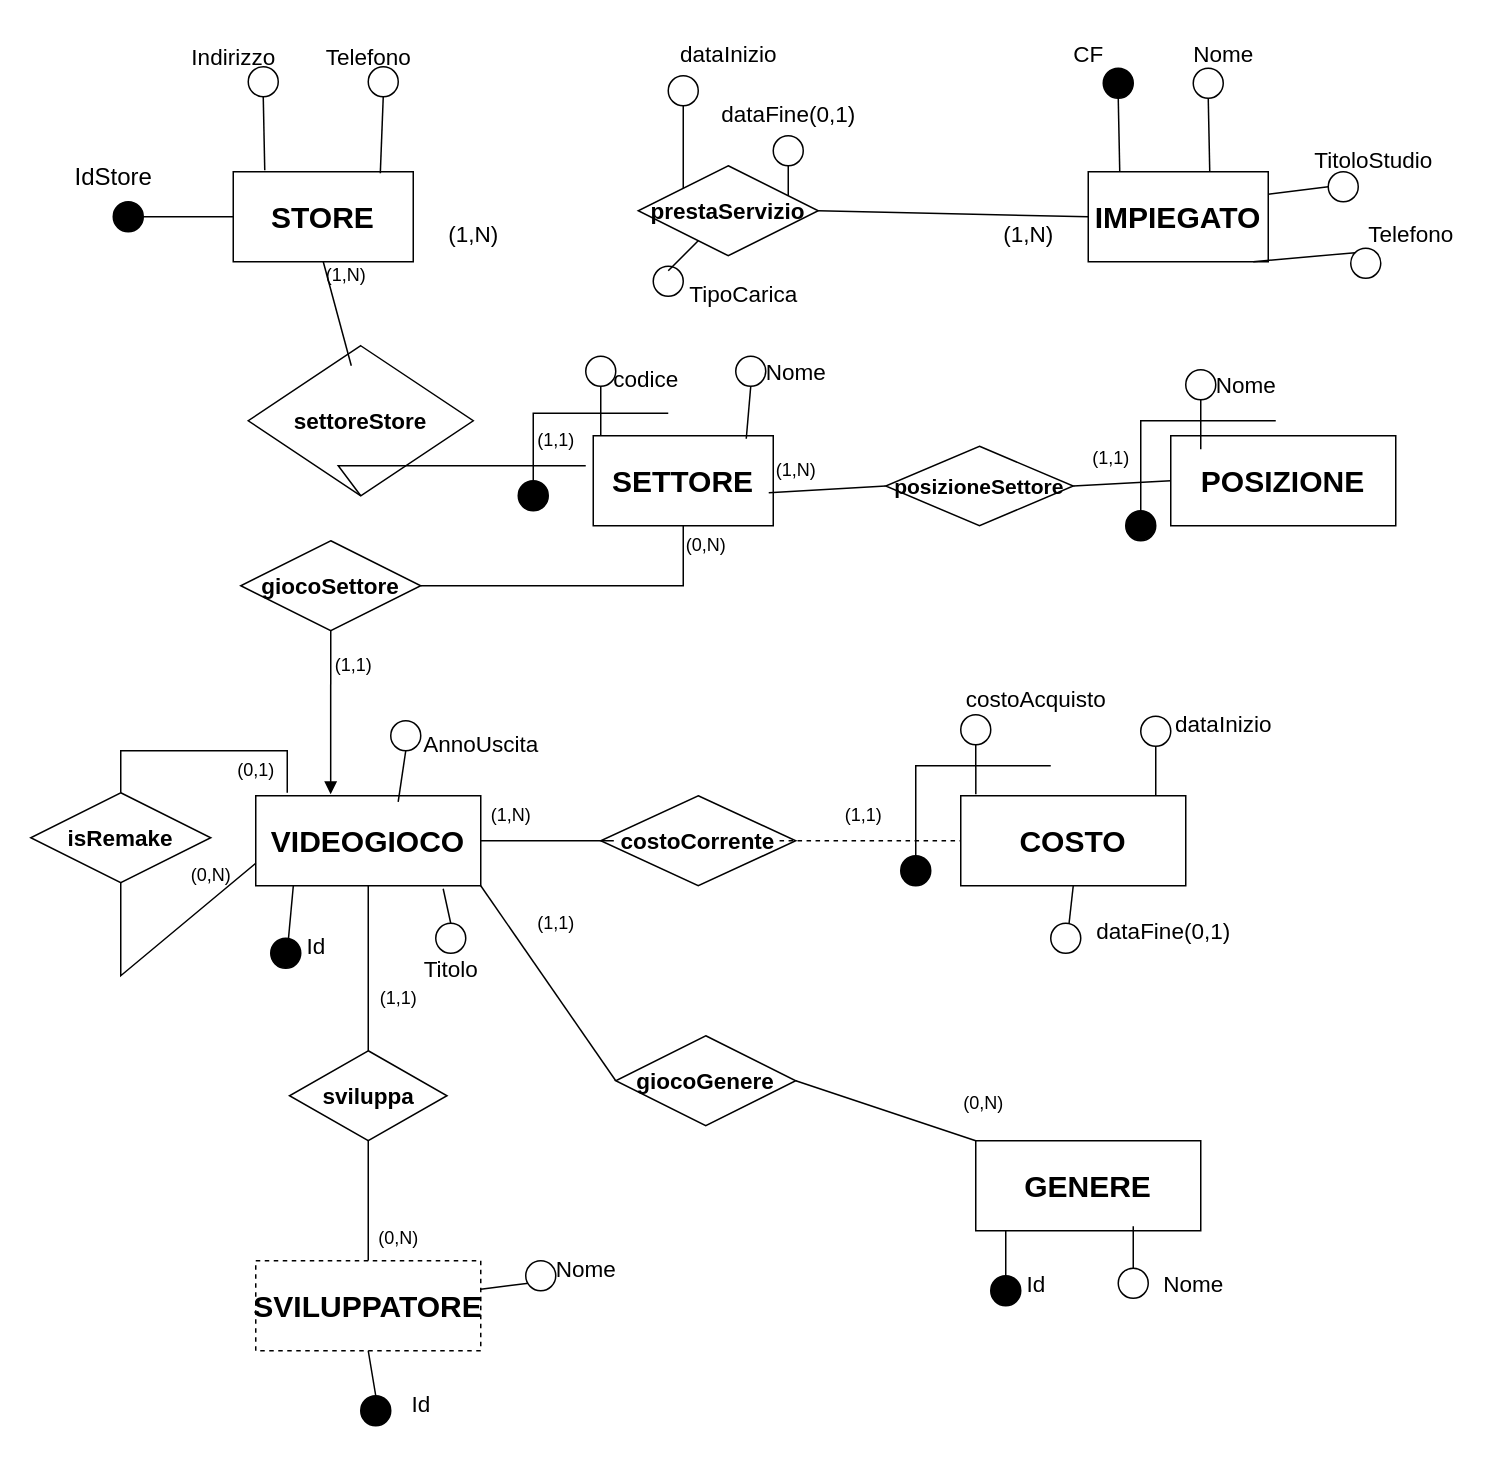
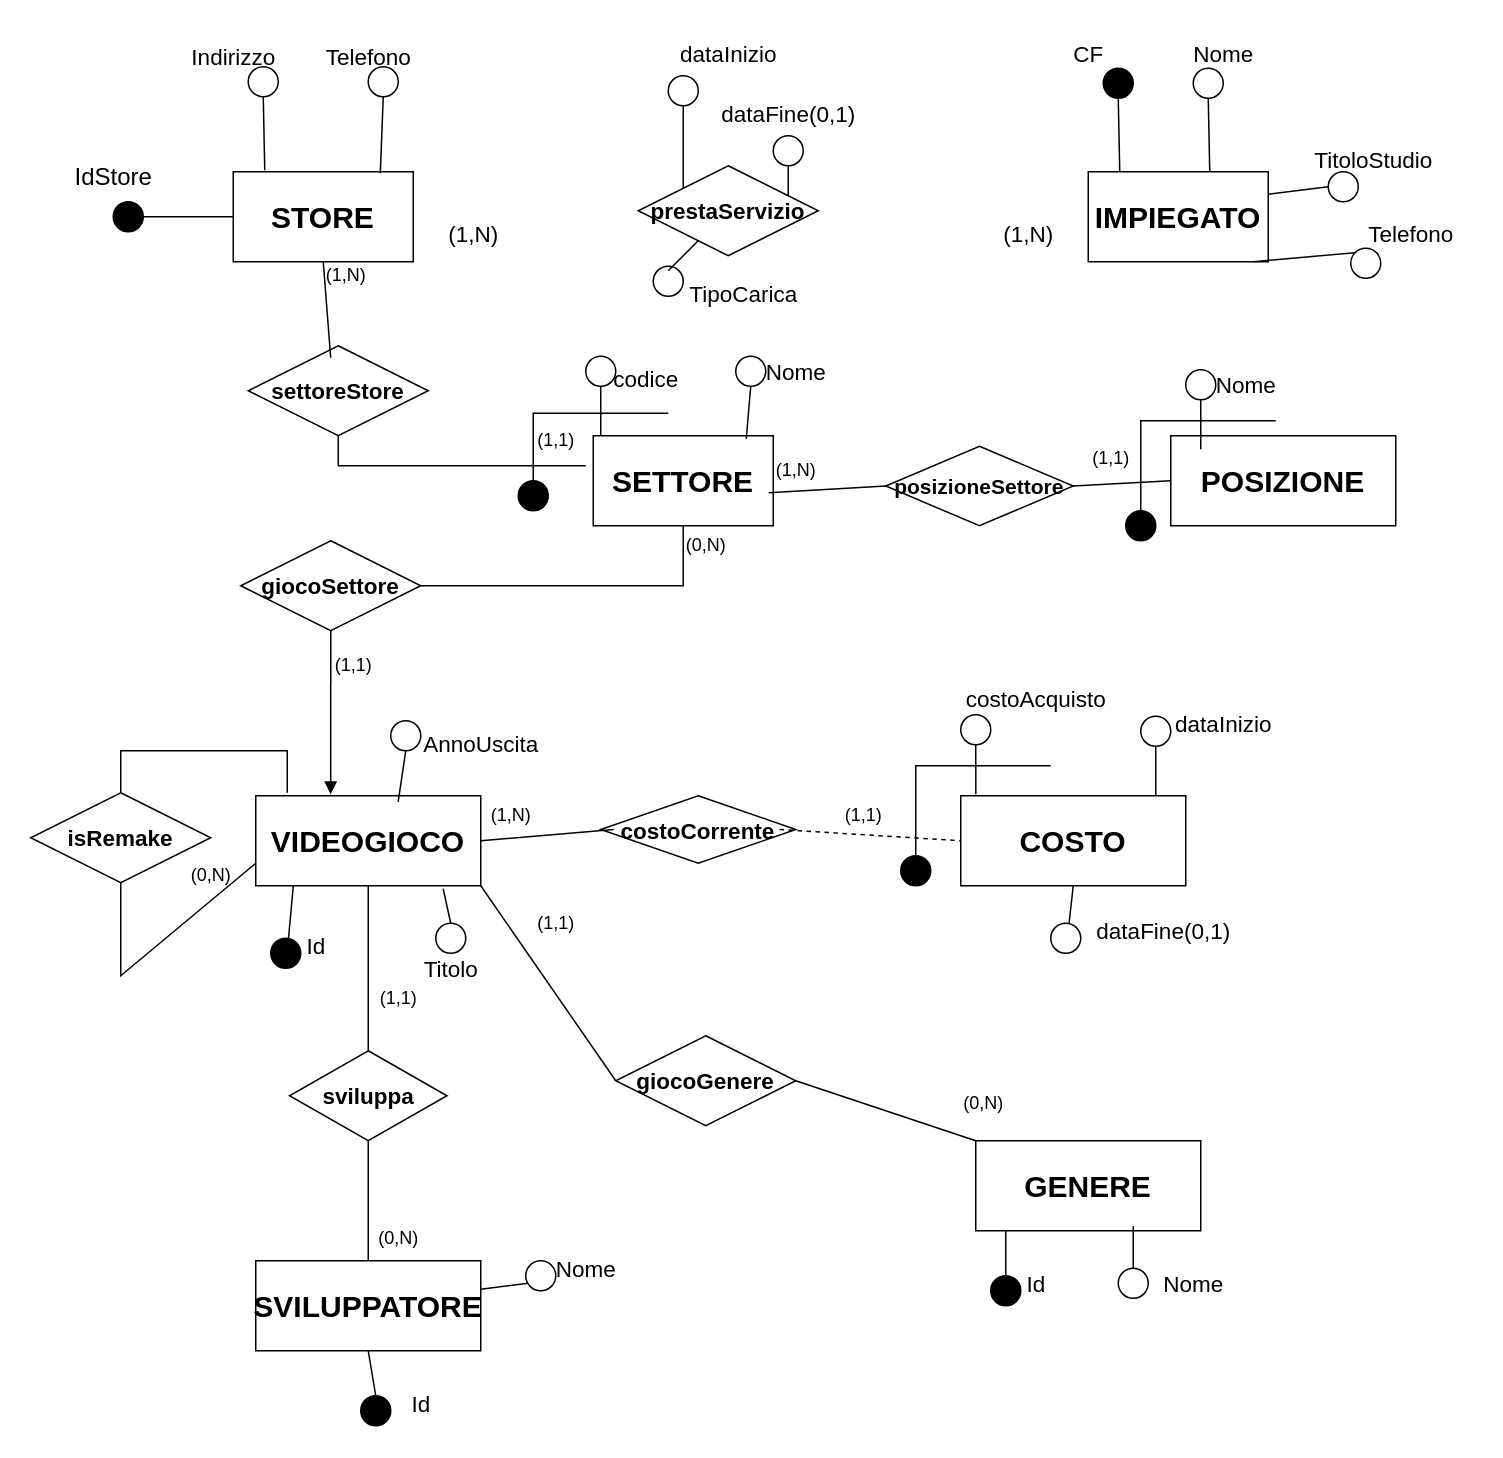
(953, 214) -> none
(361, 421) -> (338, 391)
(256, 770) -> none
(698, 841) -> (698, 830)
(368, 1306) -> (368, 1306)
